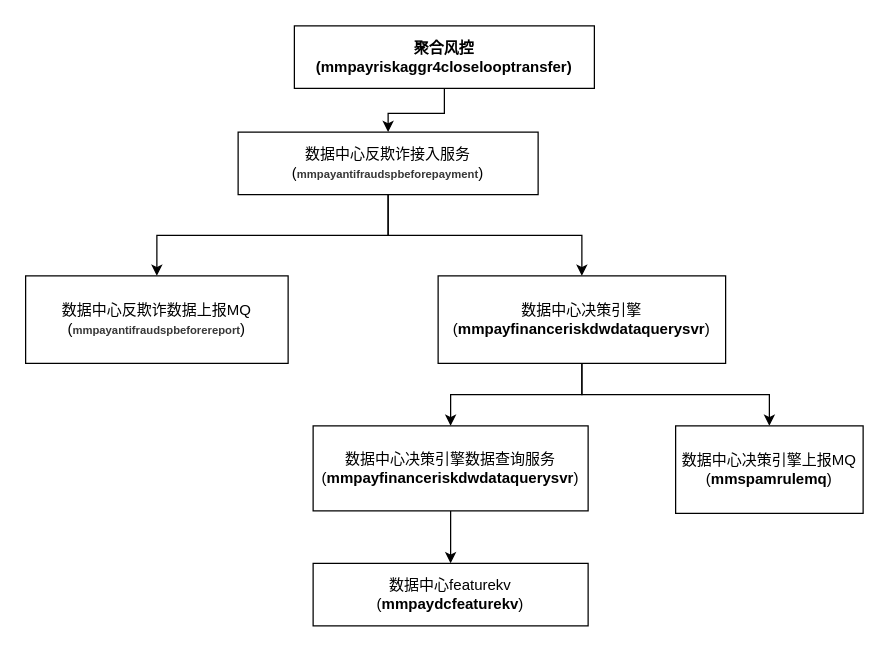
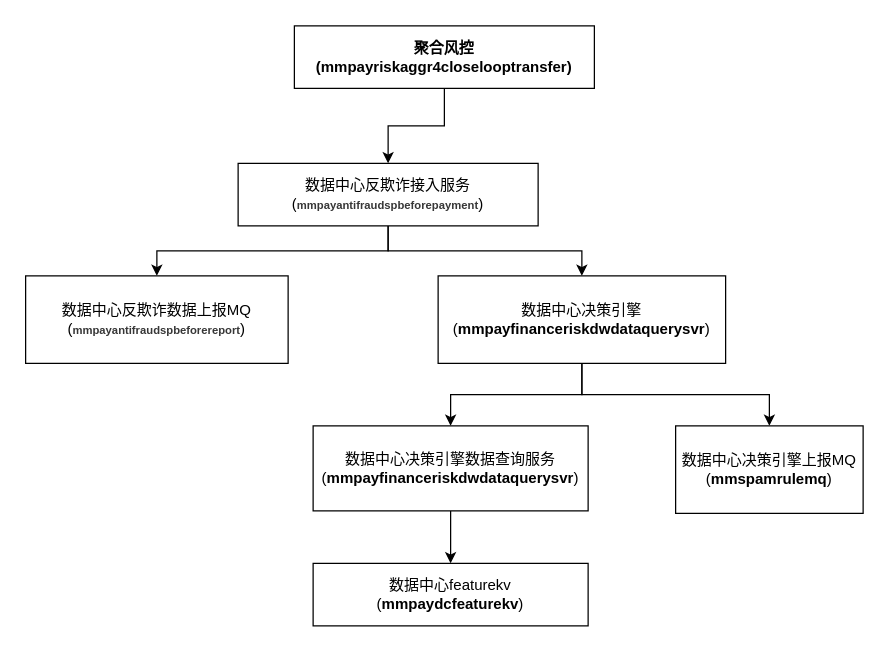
(388, 163) -> (388, 194)
